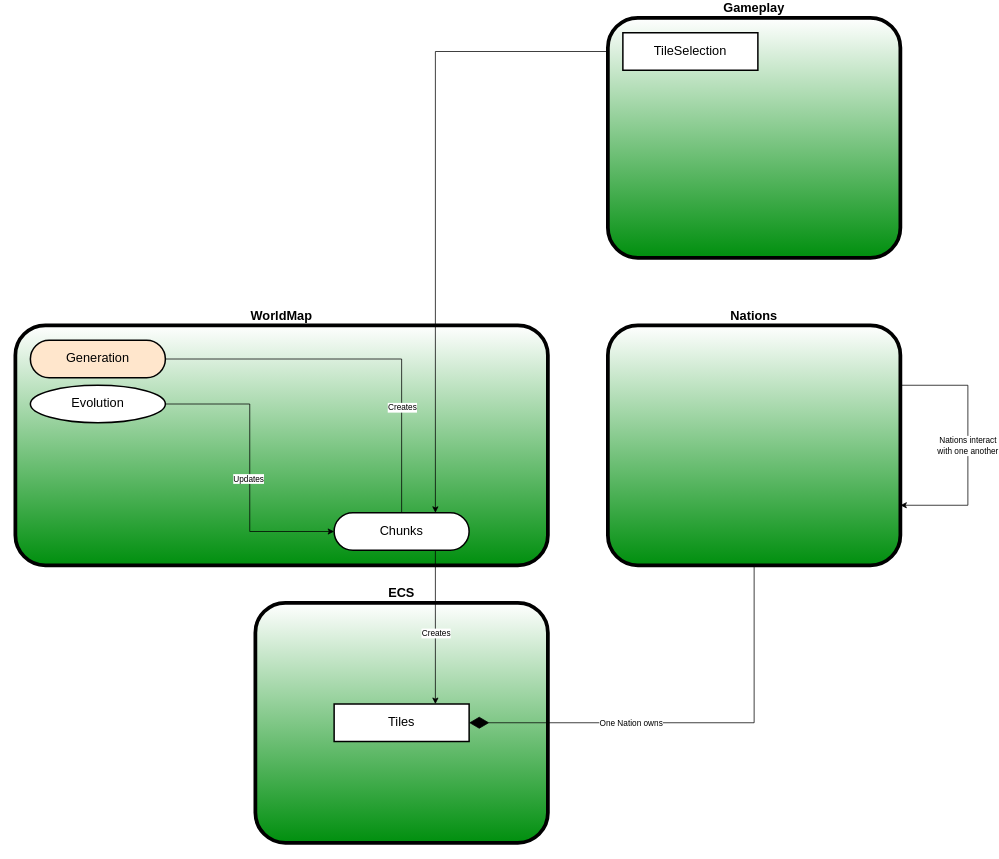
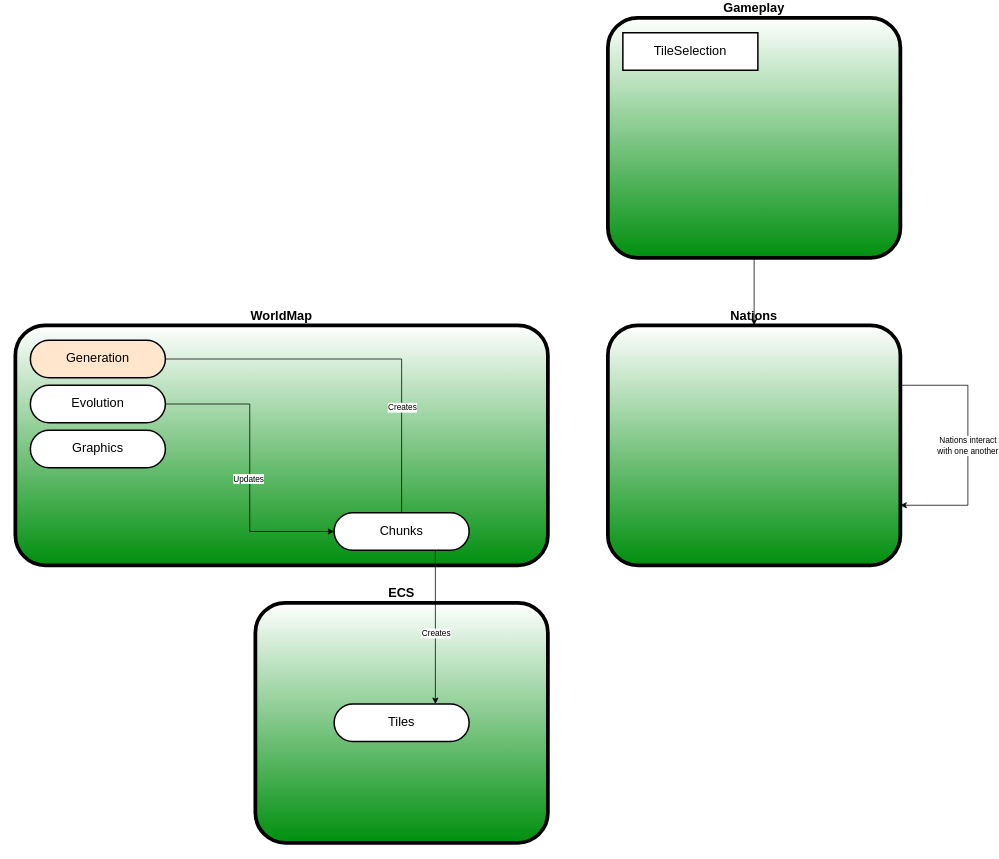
(435, 194) -> (754, 318)
(98, 404) -> (98, 404)
none -> (98, 449)
(402, 723) -> (402, 723)
(729, 723) -> none
